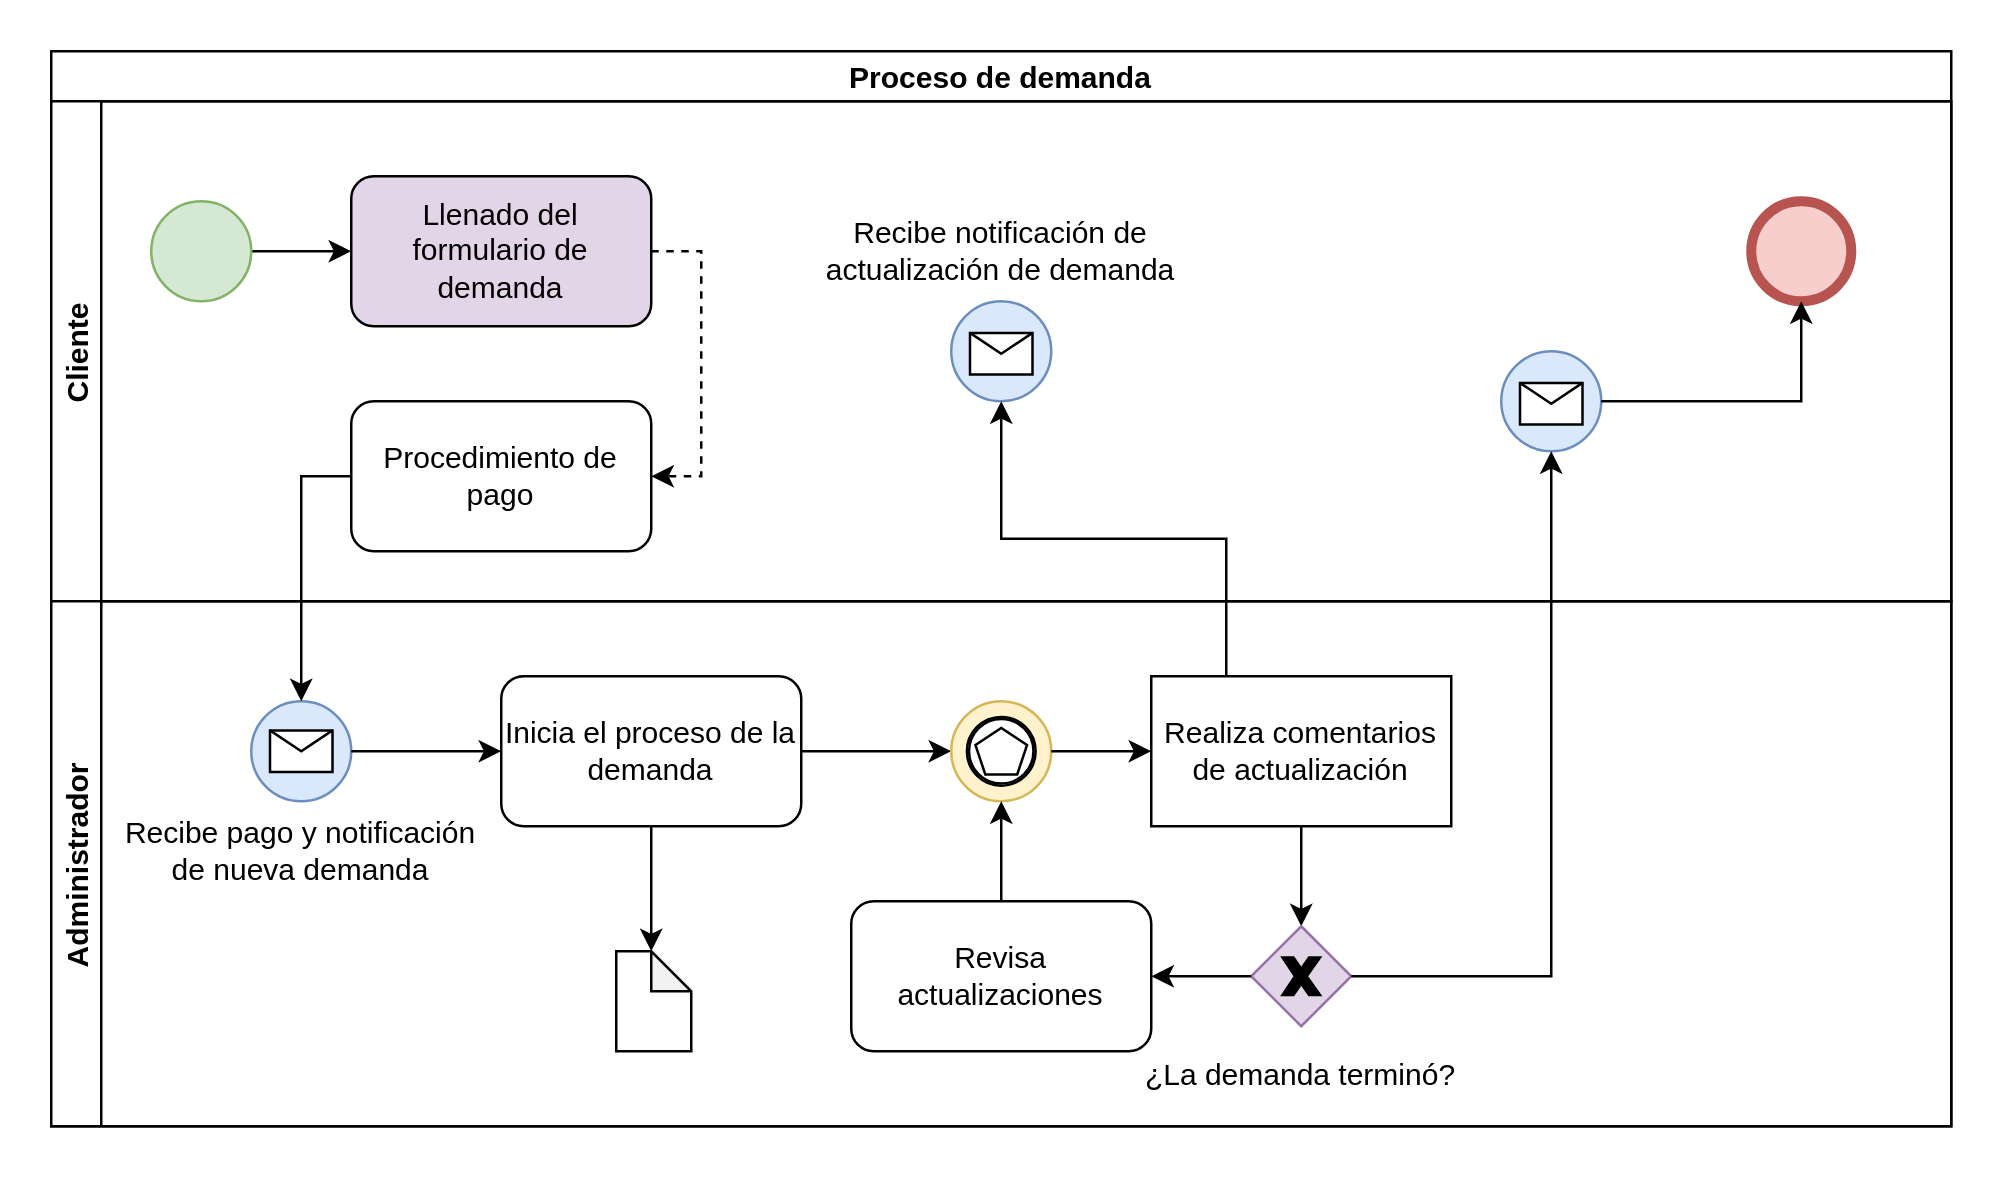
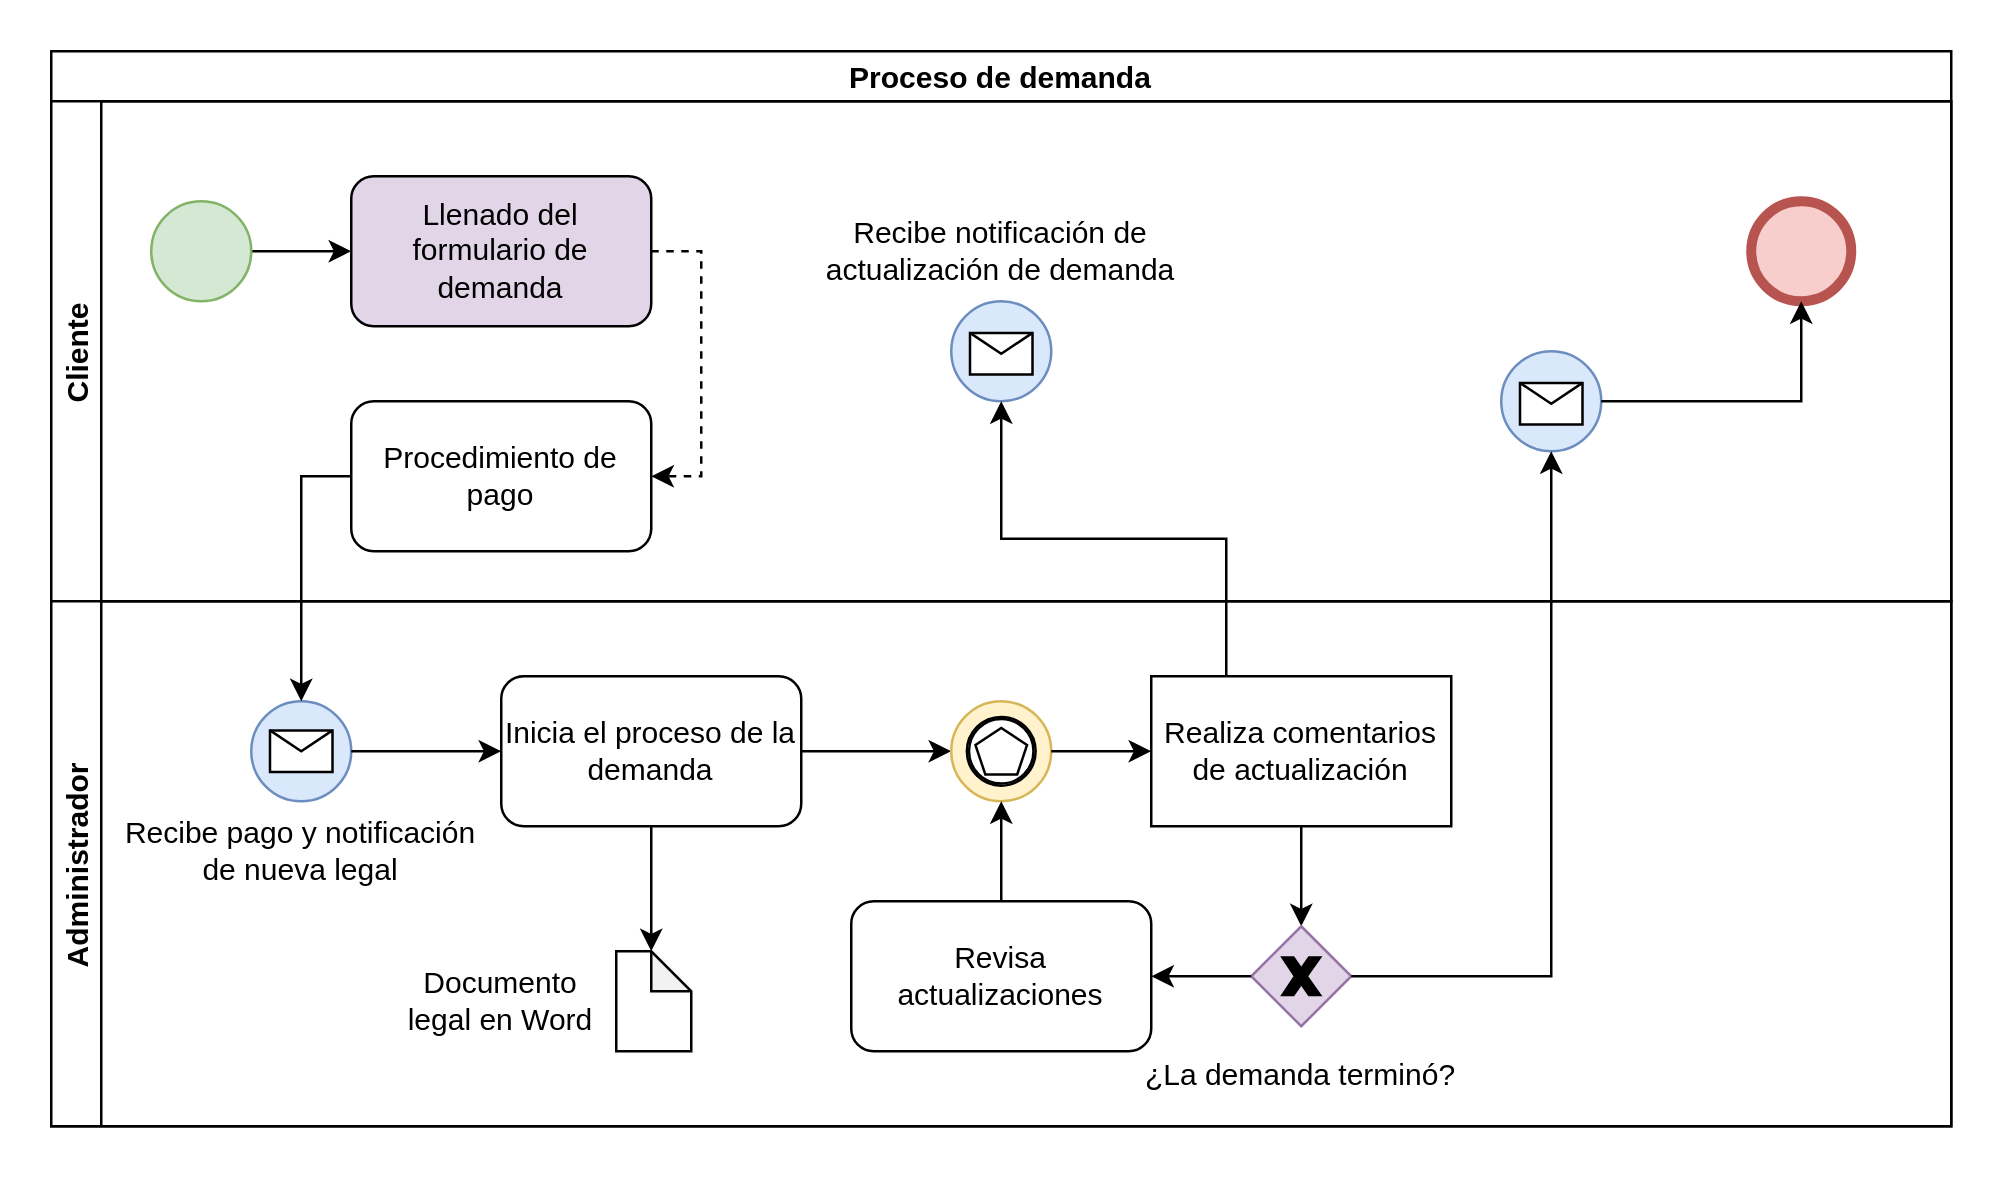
(301, 851) -> (301, 851)
none -> (501, 1001)
